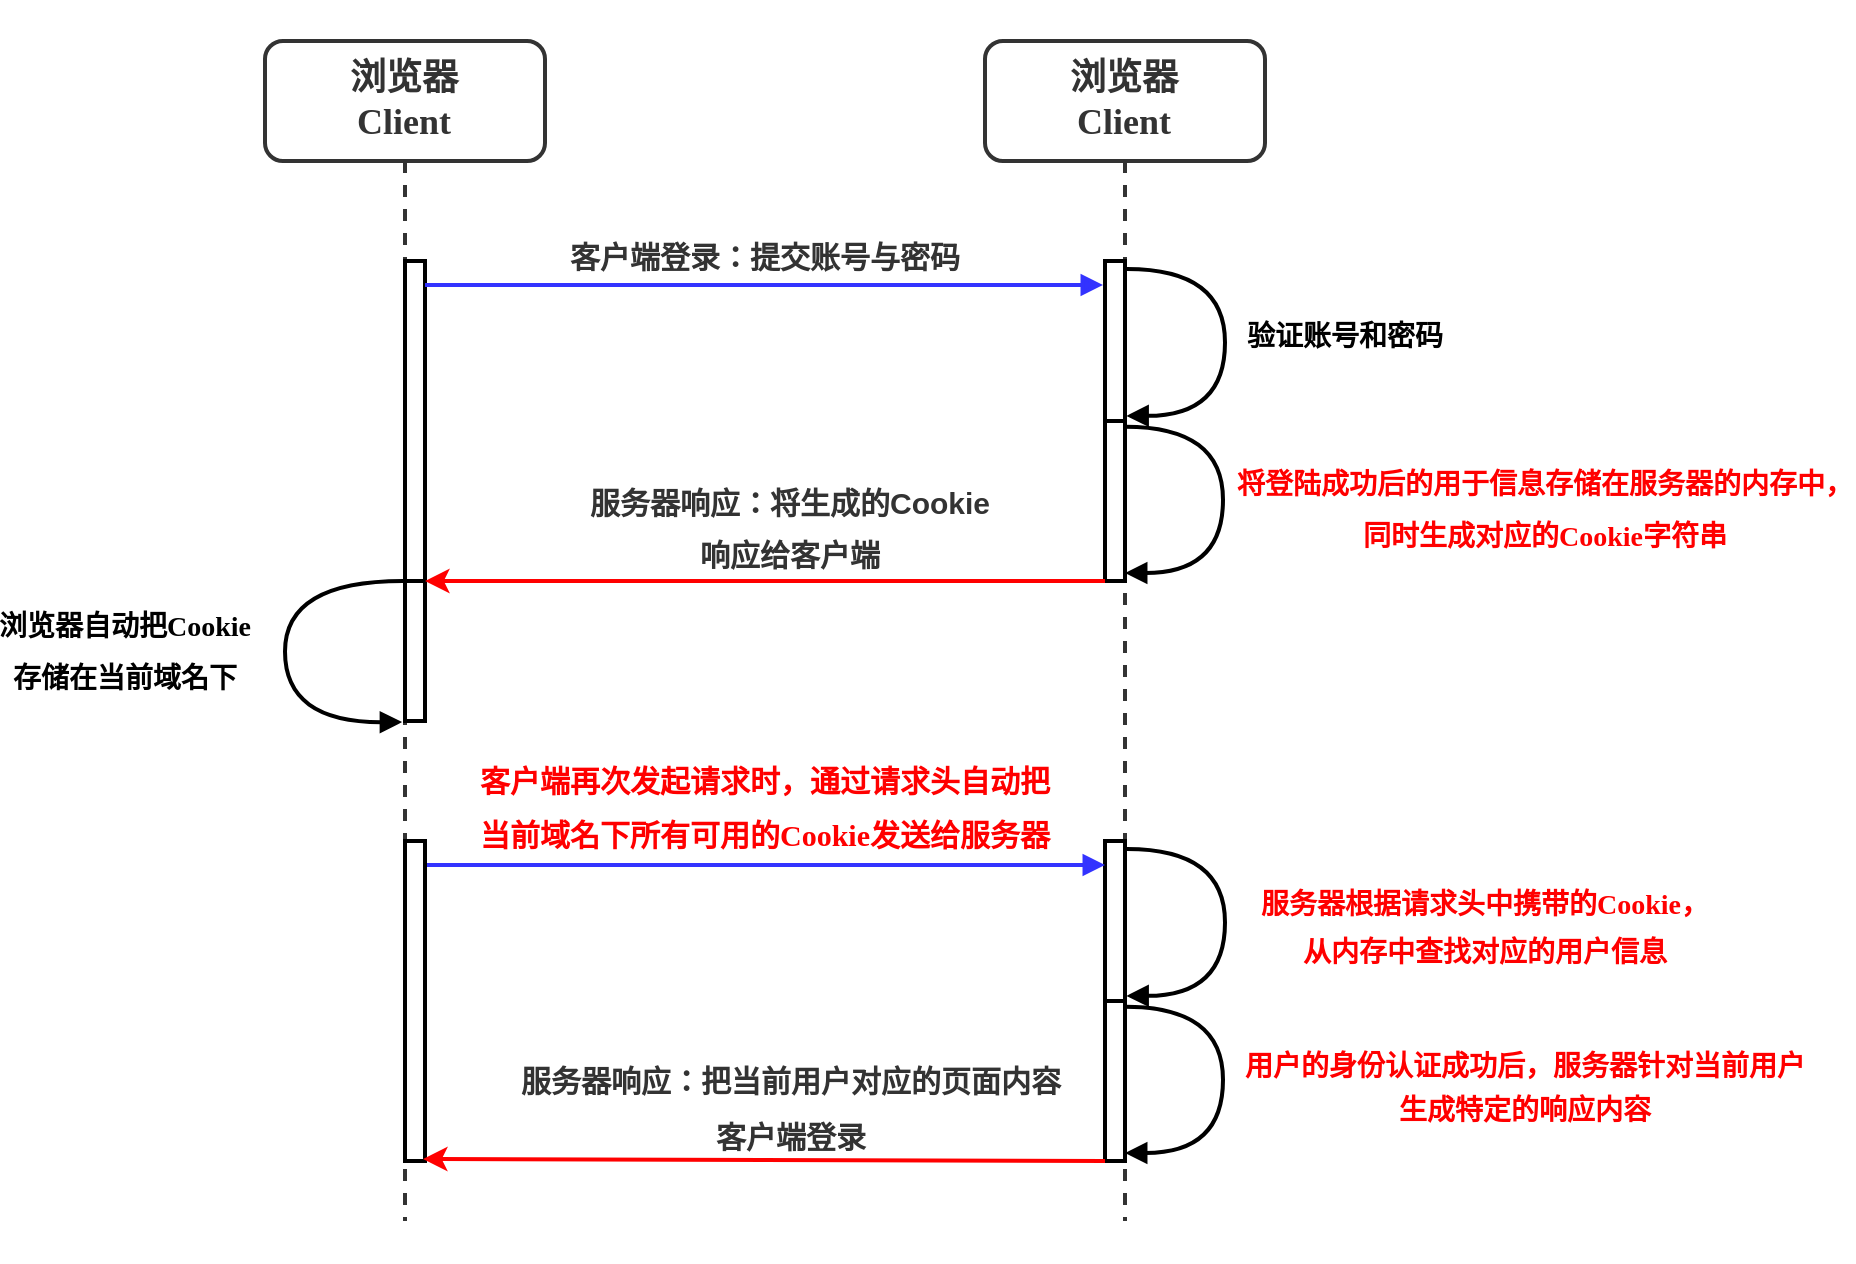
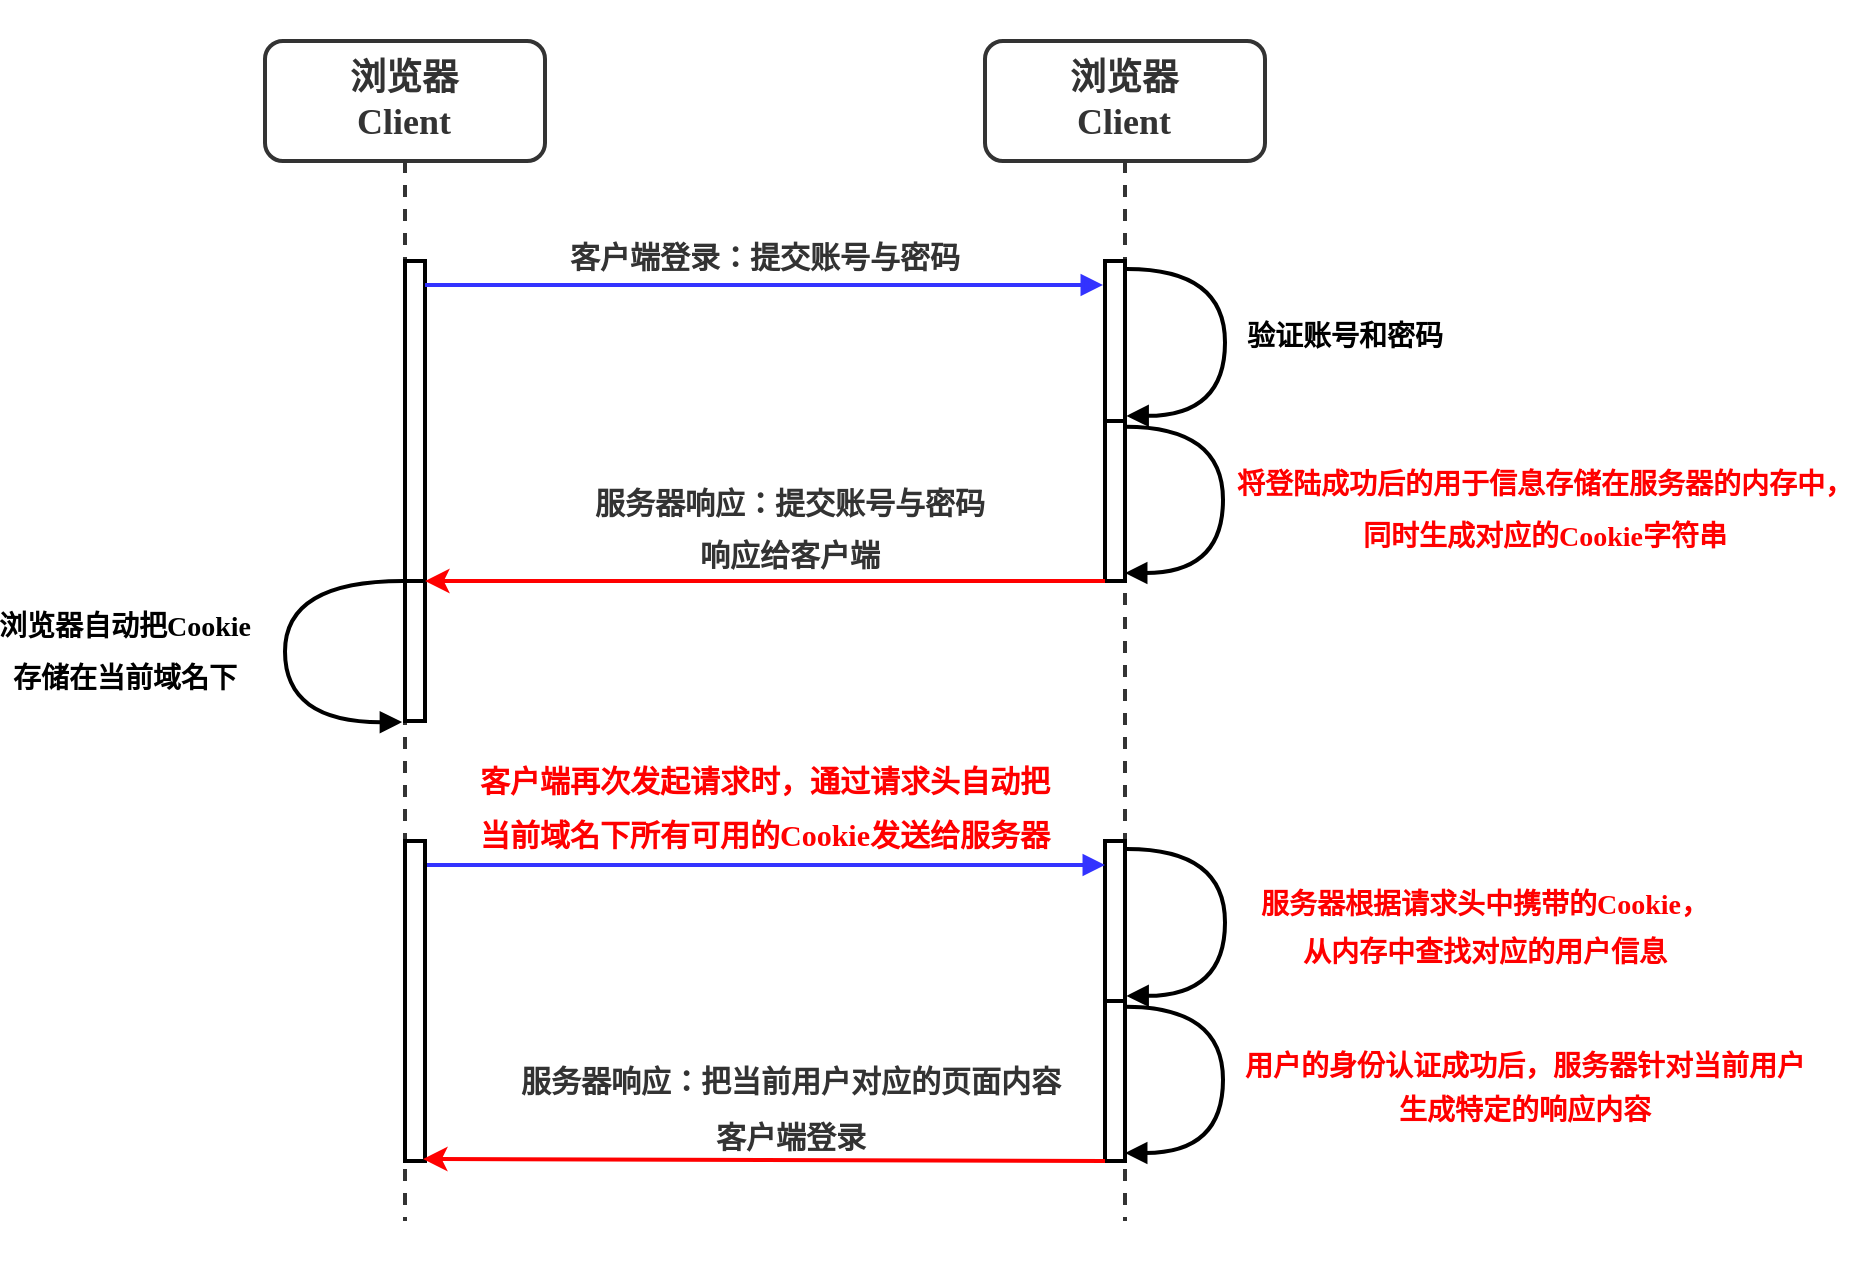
(791, 531) -> (791, 531)
